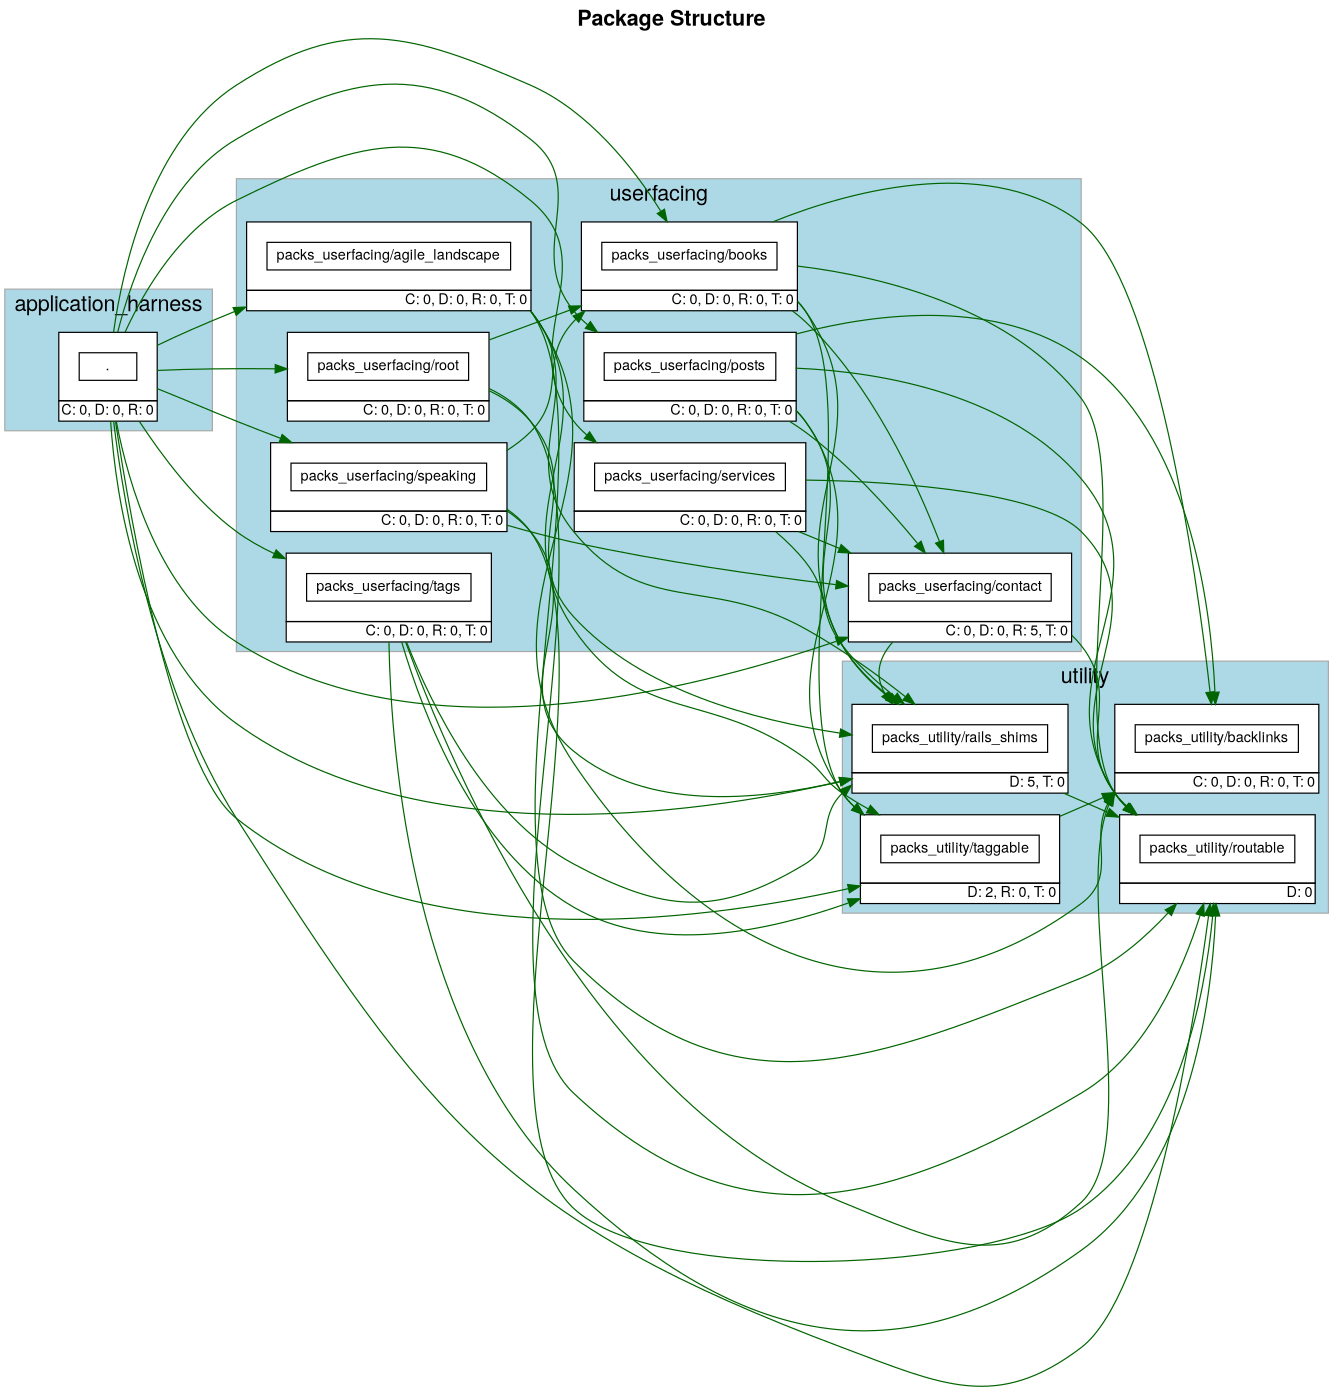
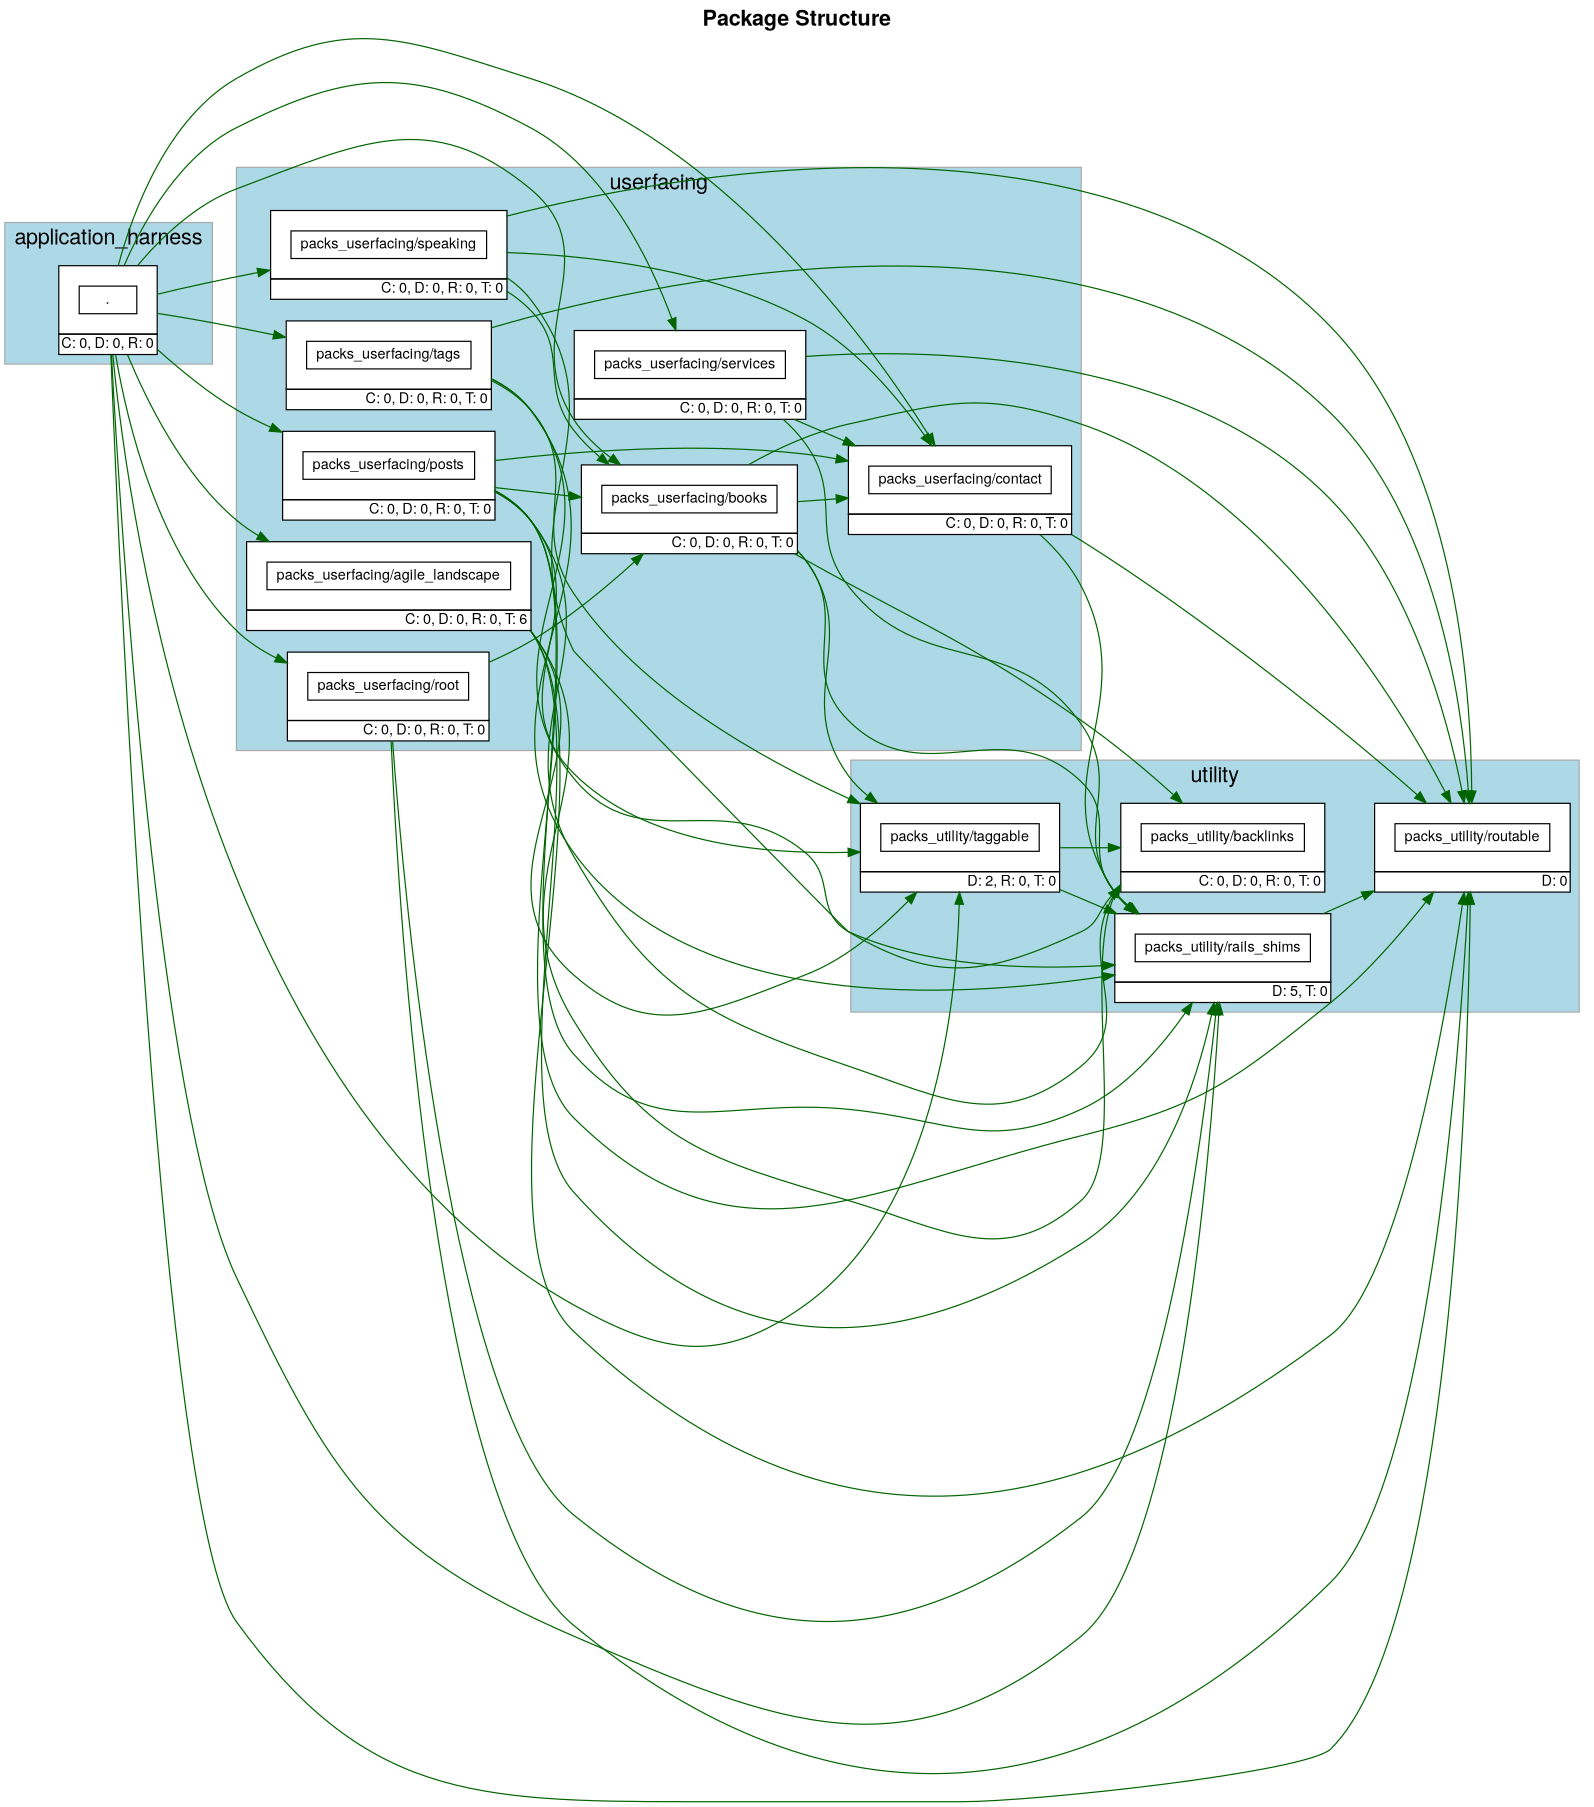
(467, 300) -> (467, 620)
none -> (532, 492)
(1007, 631) -> (1007, 524)
none -> (1076, 896)
